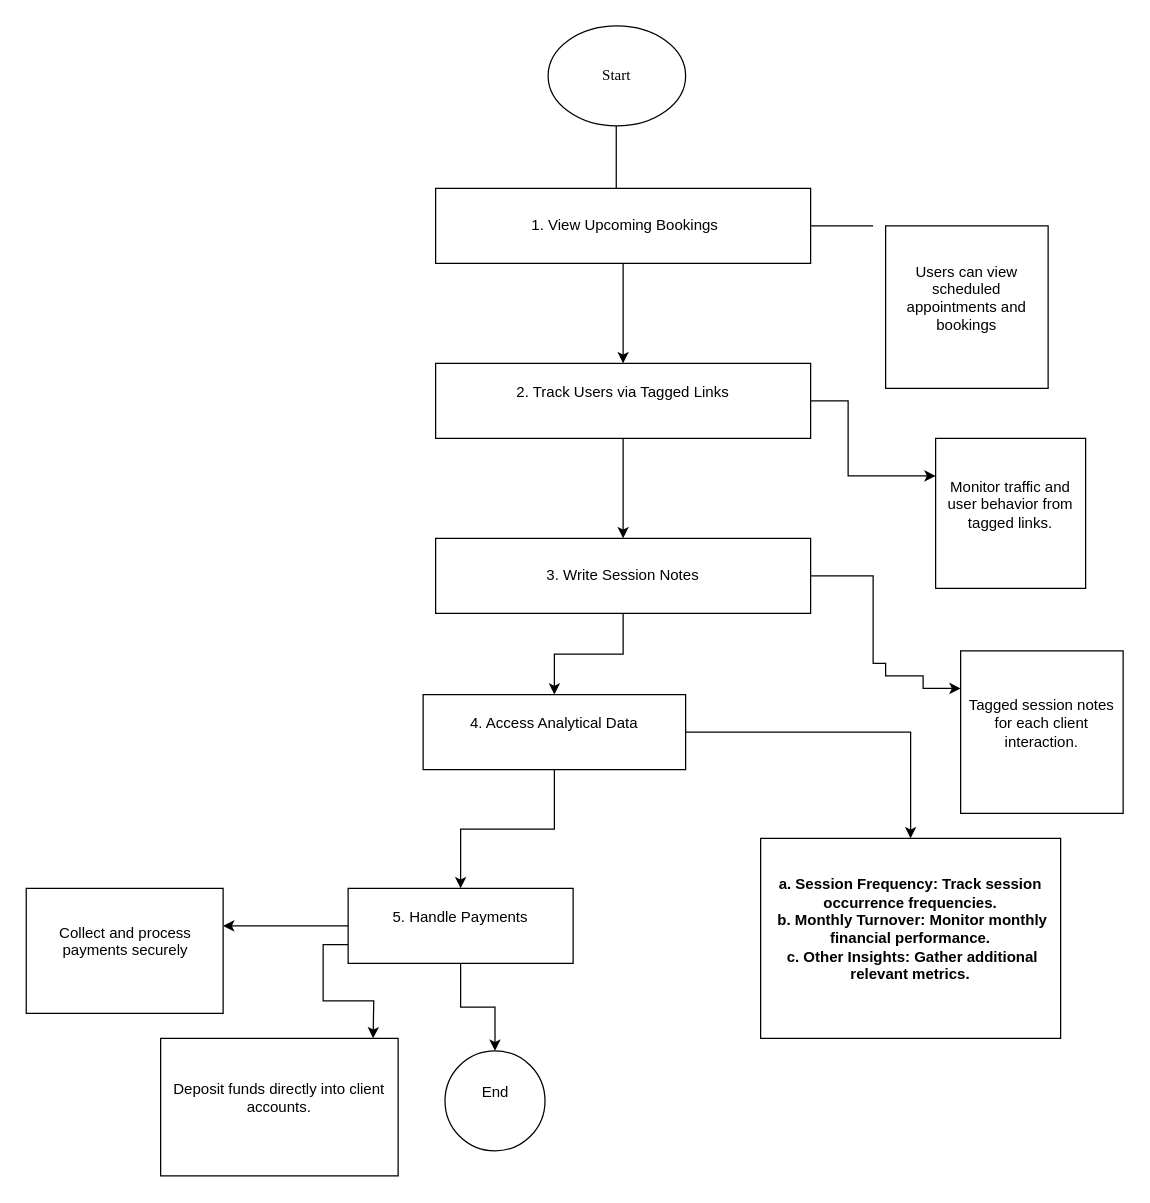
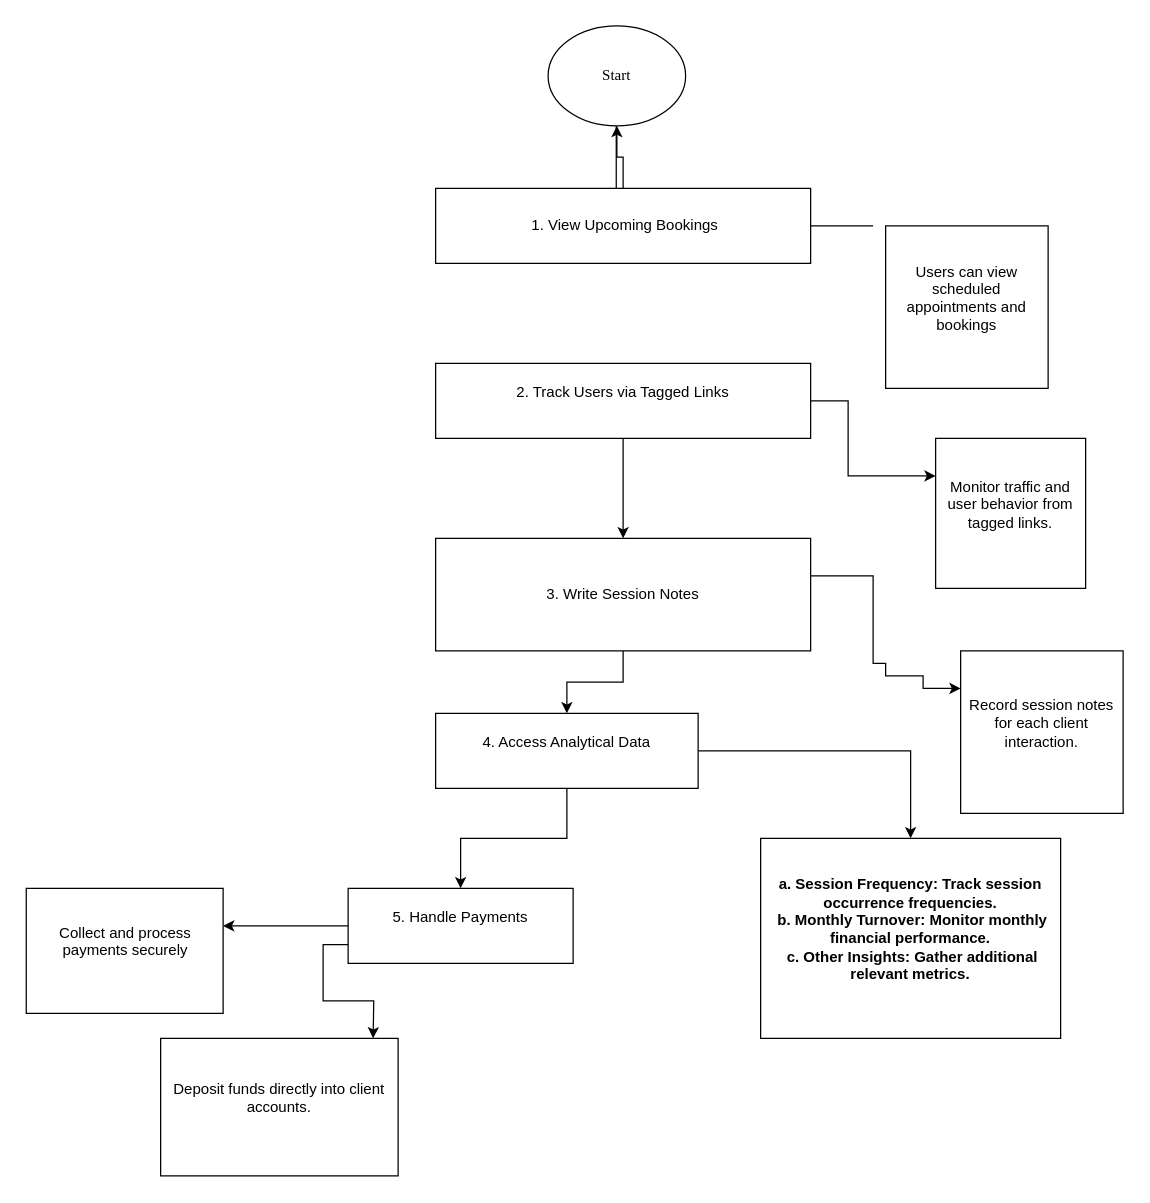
(623, 309) -> (623, 170)
(623, 576) -> (623, 594)
(554, 732) -> (567, 751)
(1042, 732) -> (1042, 732)
(474, 1007) -> none
(495, 1101) -> none
